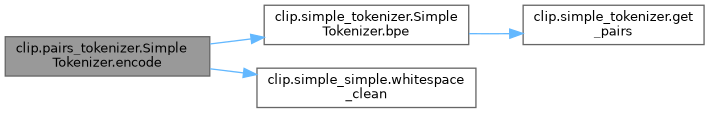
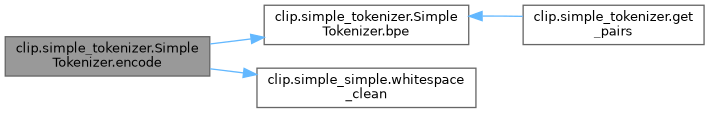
(489, 34) -> (503, 16)
(108, 56) -> (108, 56)
